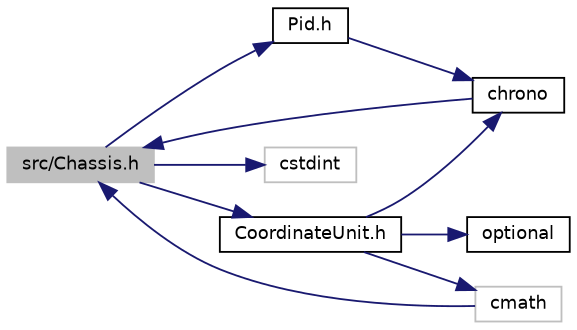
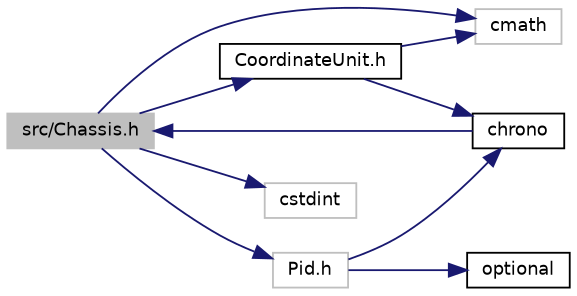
(311, 26) -> (311, 270)
(425, 234) -> (399, 270)
(281, 288) -> (262, 16)
